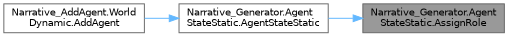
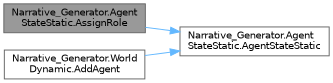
(74, 18) -> (75, 64)
(341, 18) -> (158, 29)
